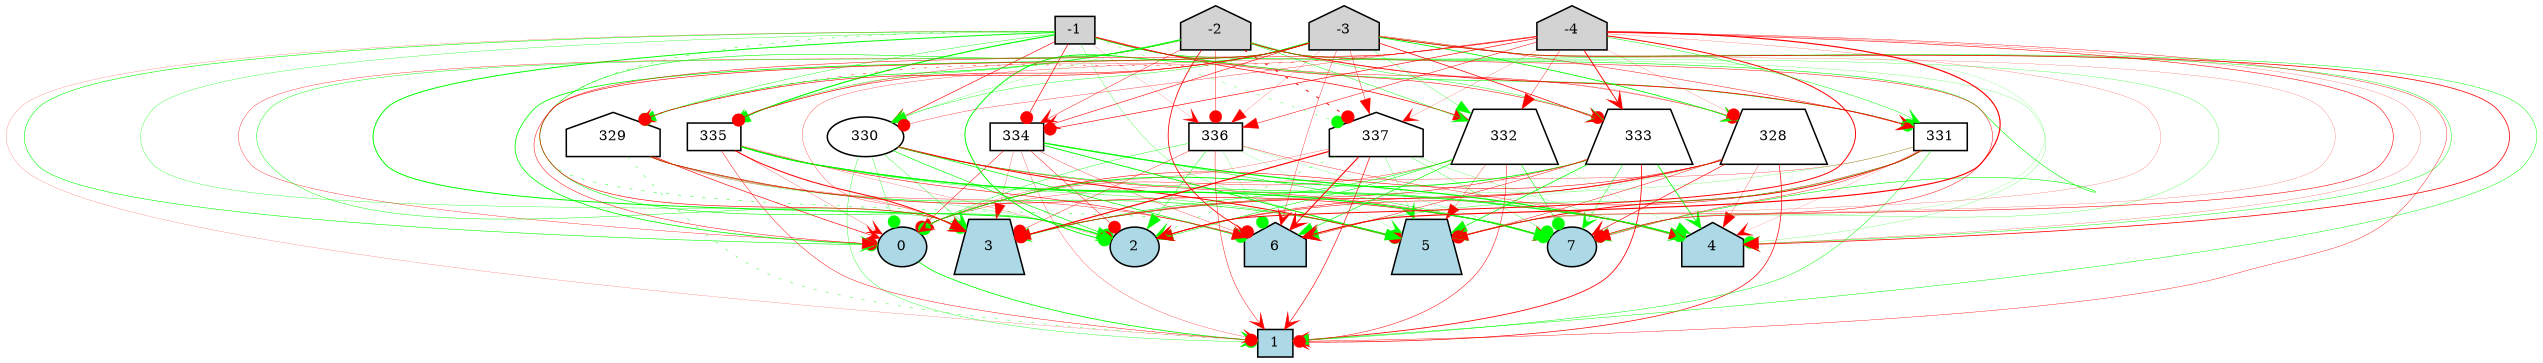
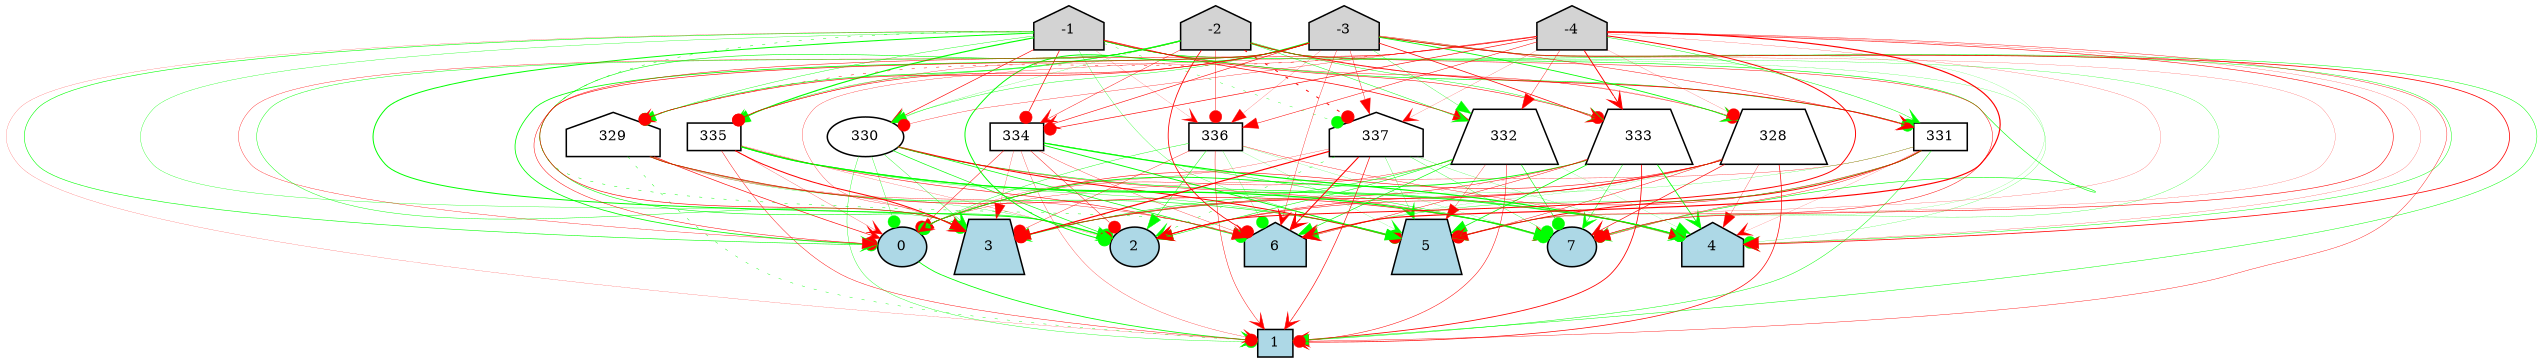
(1075, 30) -> (1069, 30)
